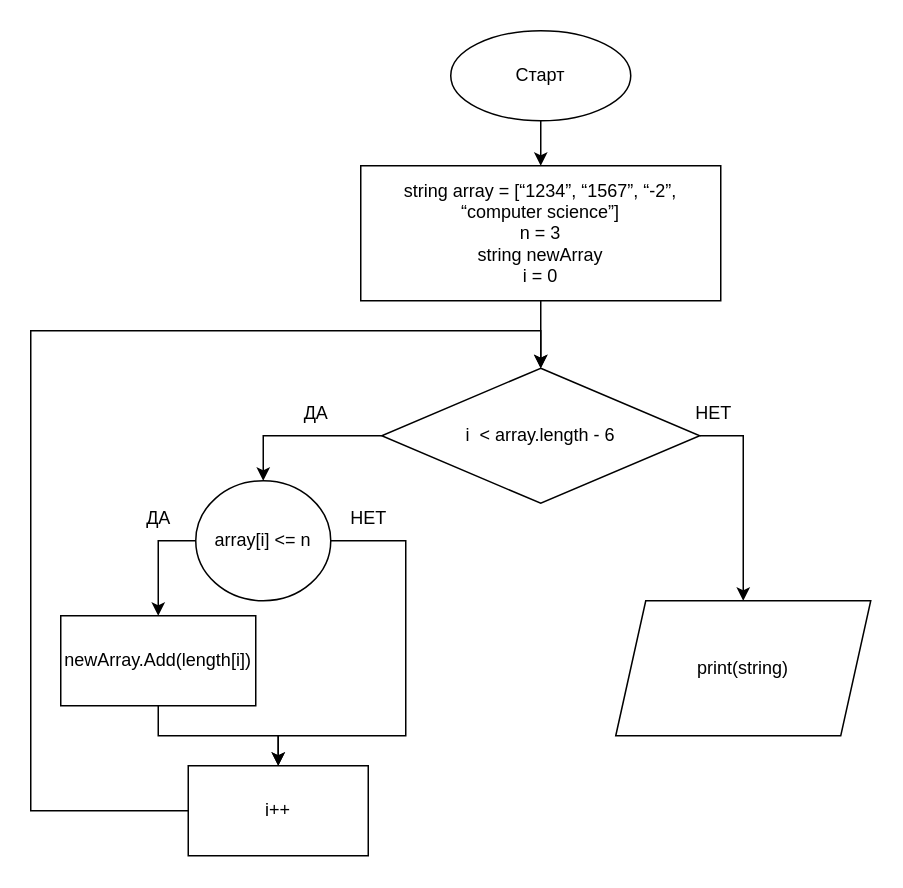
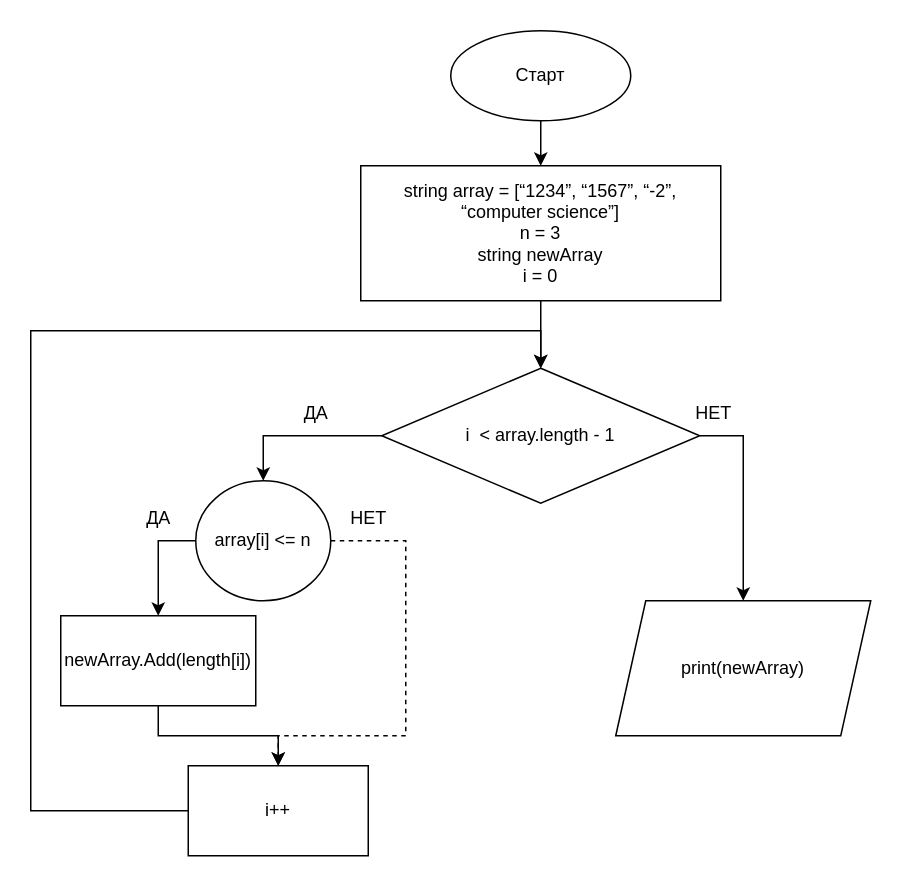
(541, 436) -> (541, 436)
(406, 664) -> (406, 664)
(743, 668) -> (743, 668)
